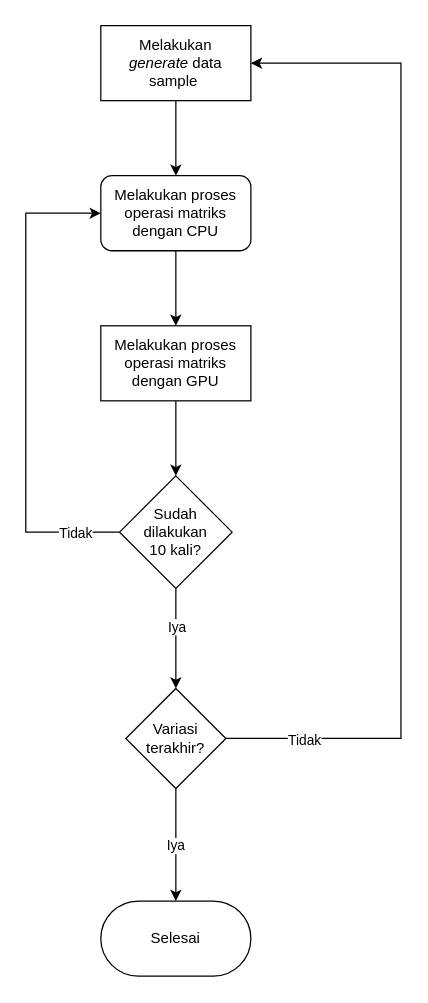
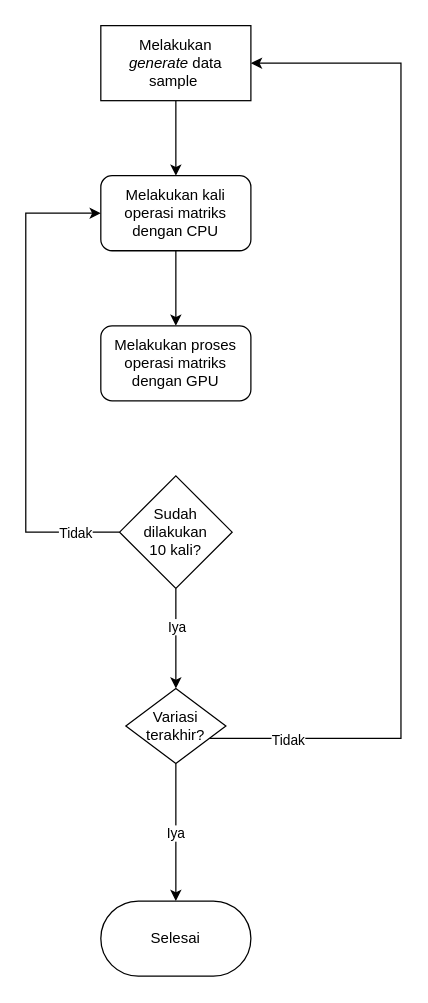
(176, 213) -> (176, 213)
(176, 363) -> (176, 363)
(176, 434) -> none
(176, 738) -> (176, 726)
